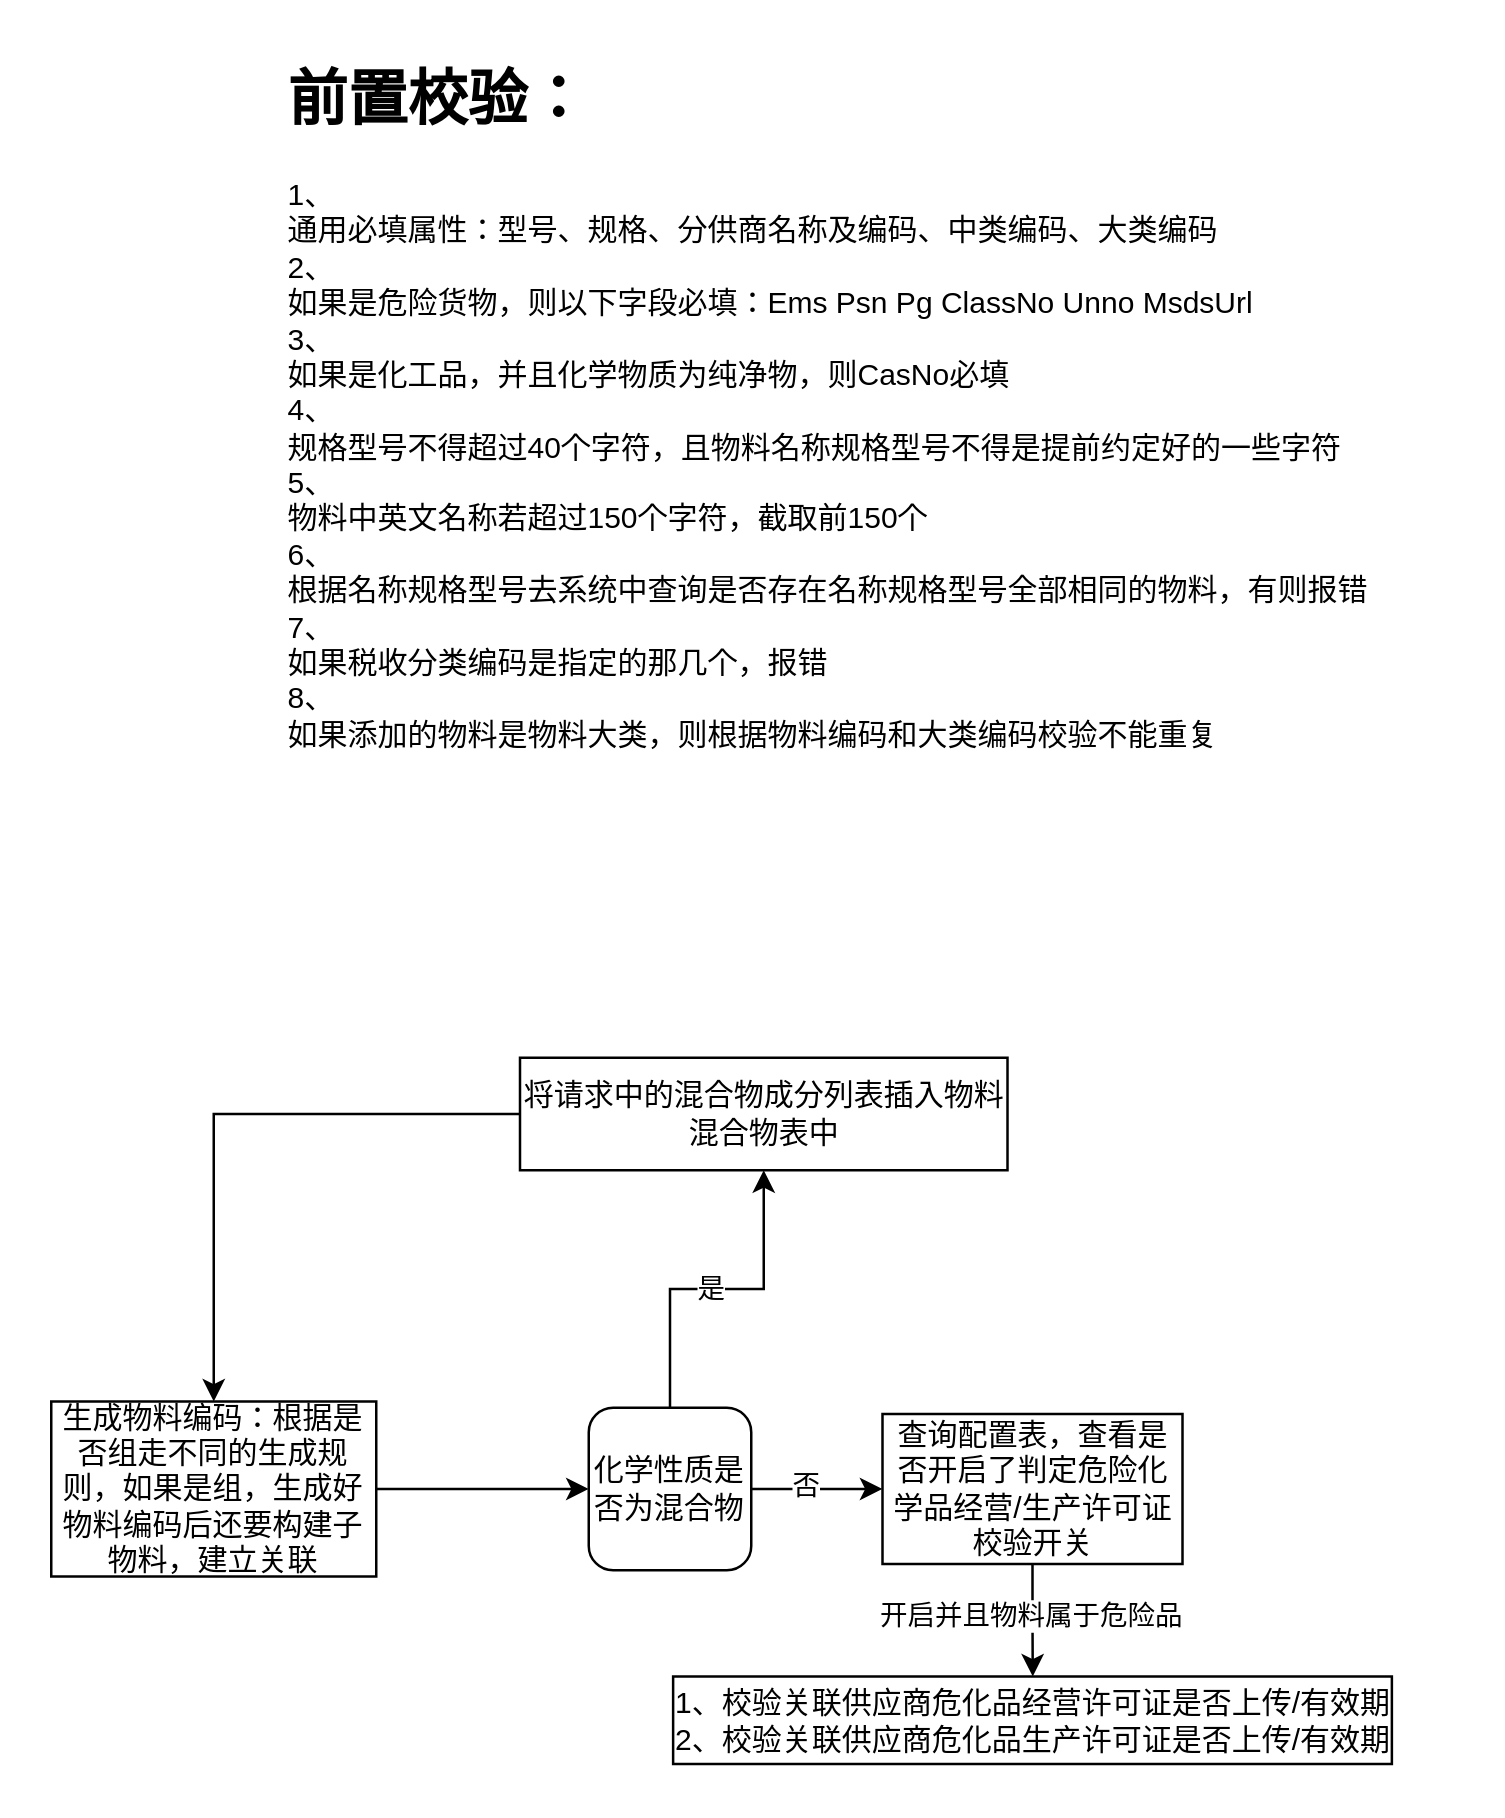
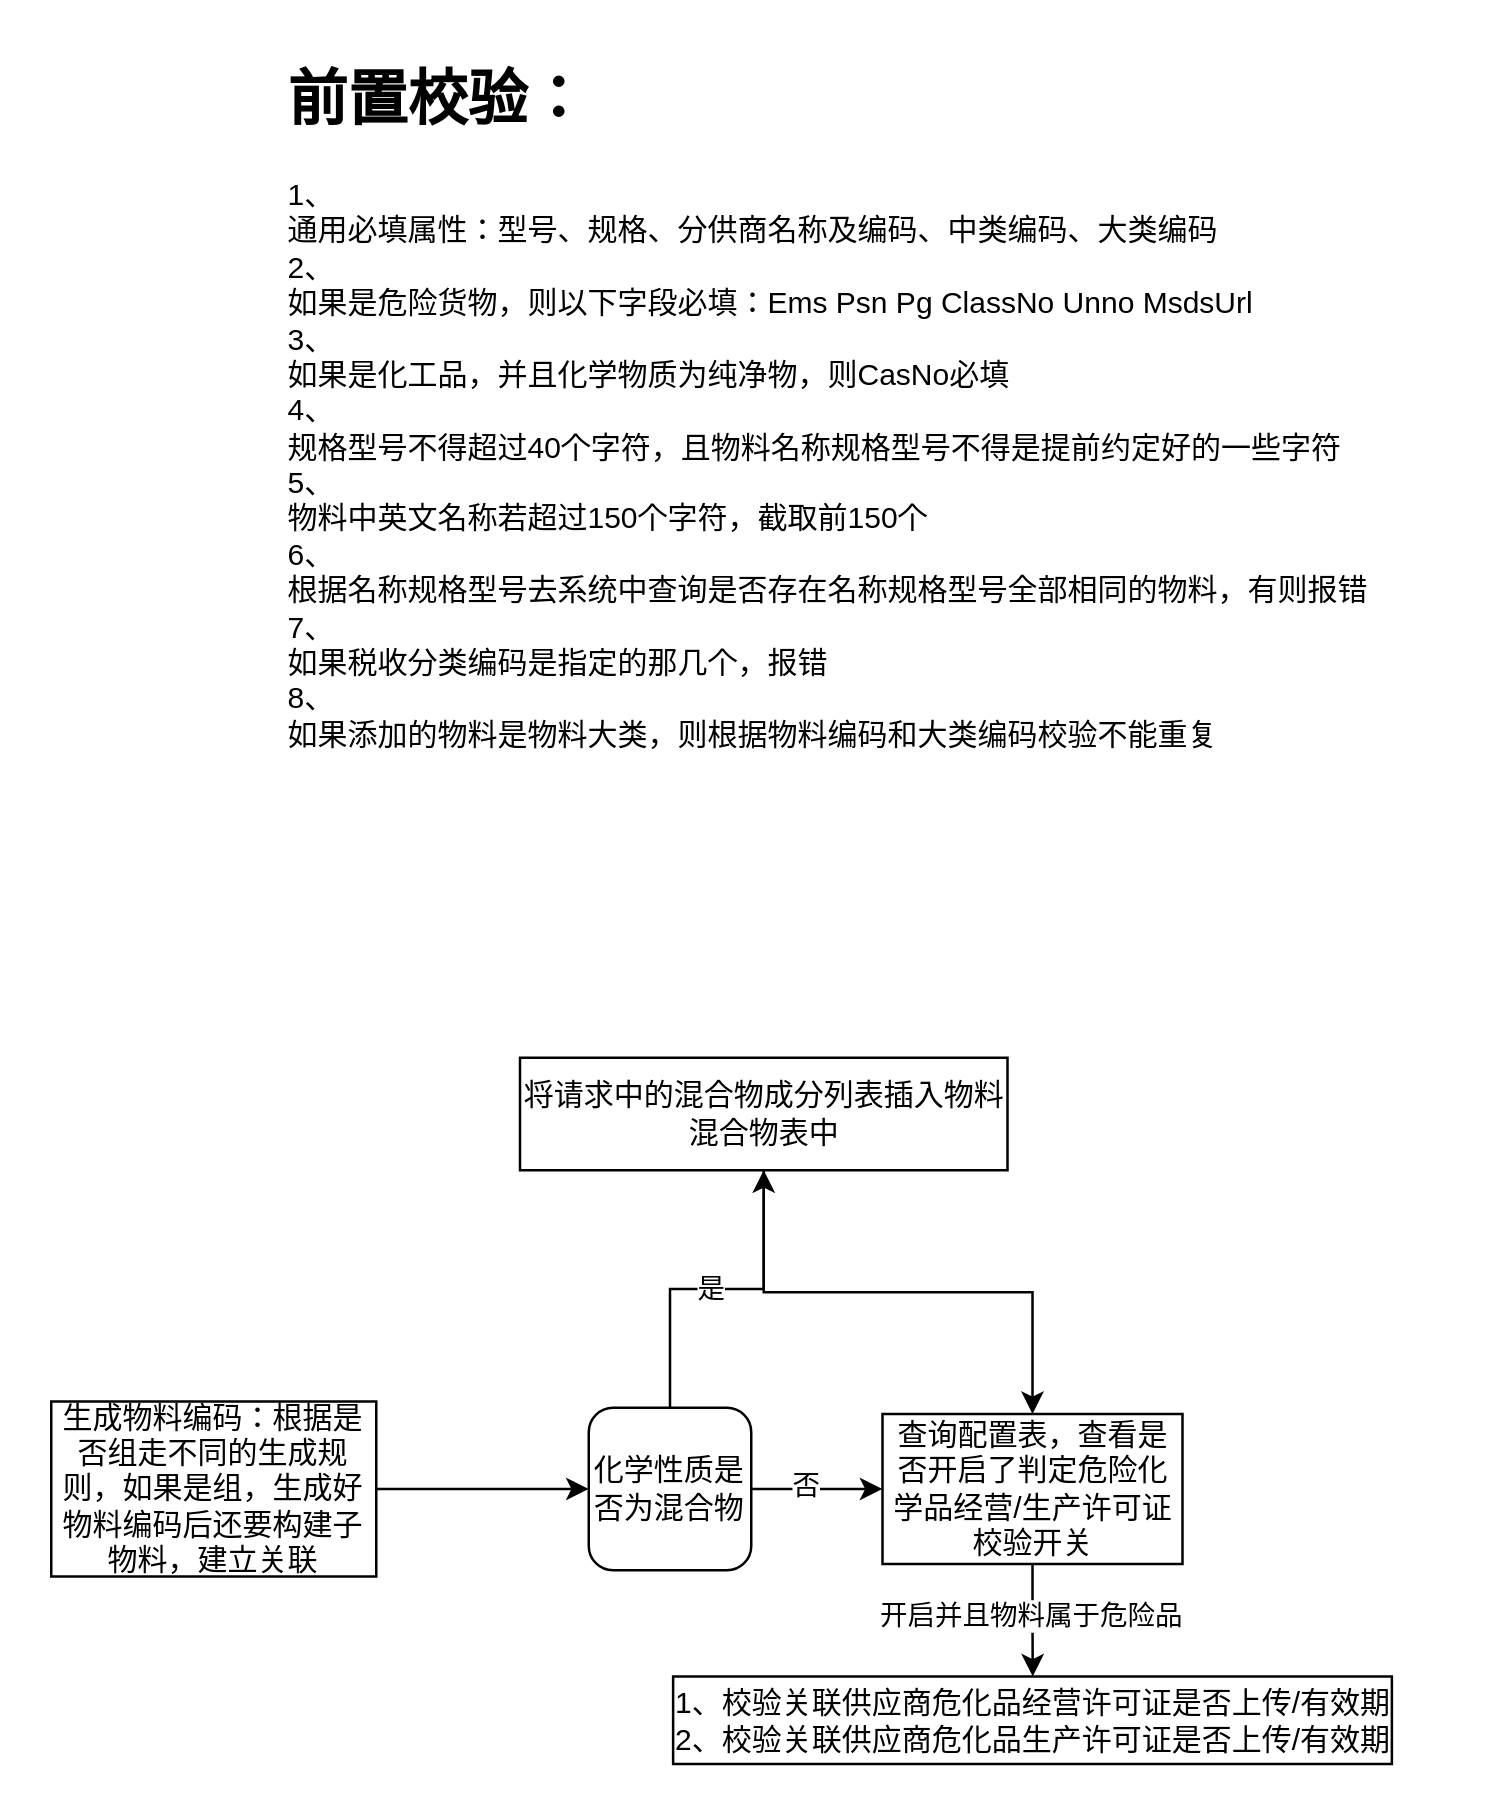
(232, 1114) -> (949, 1292)
